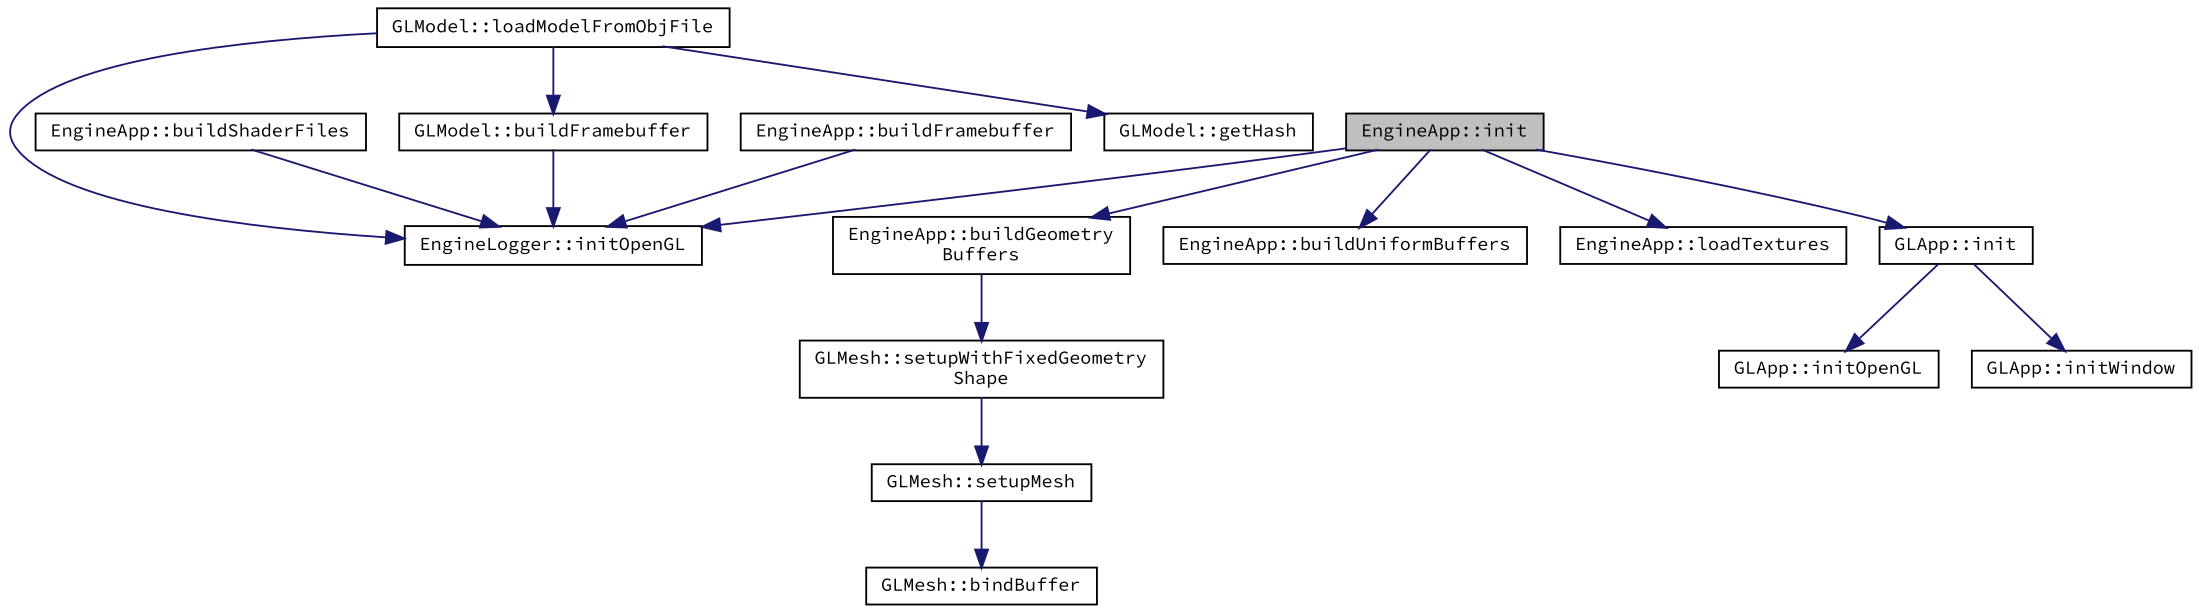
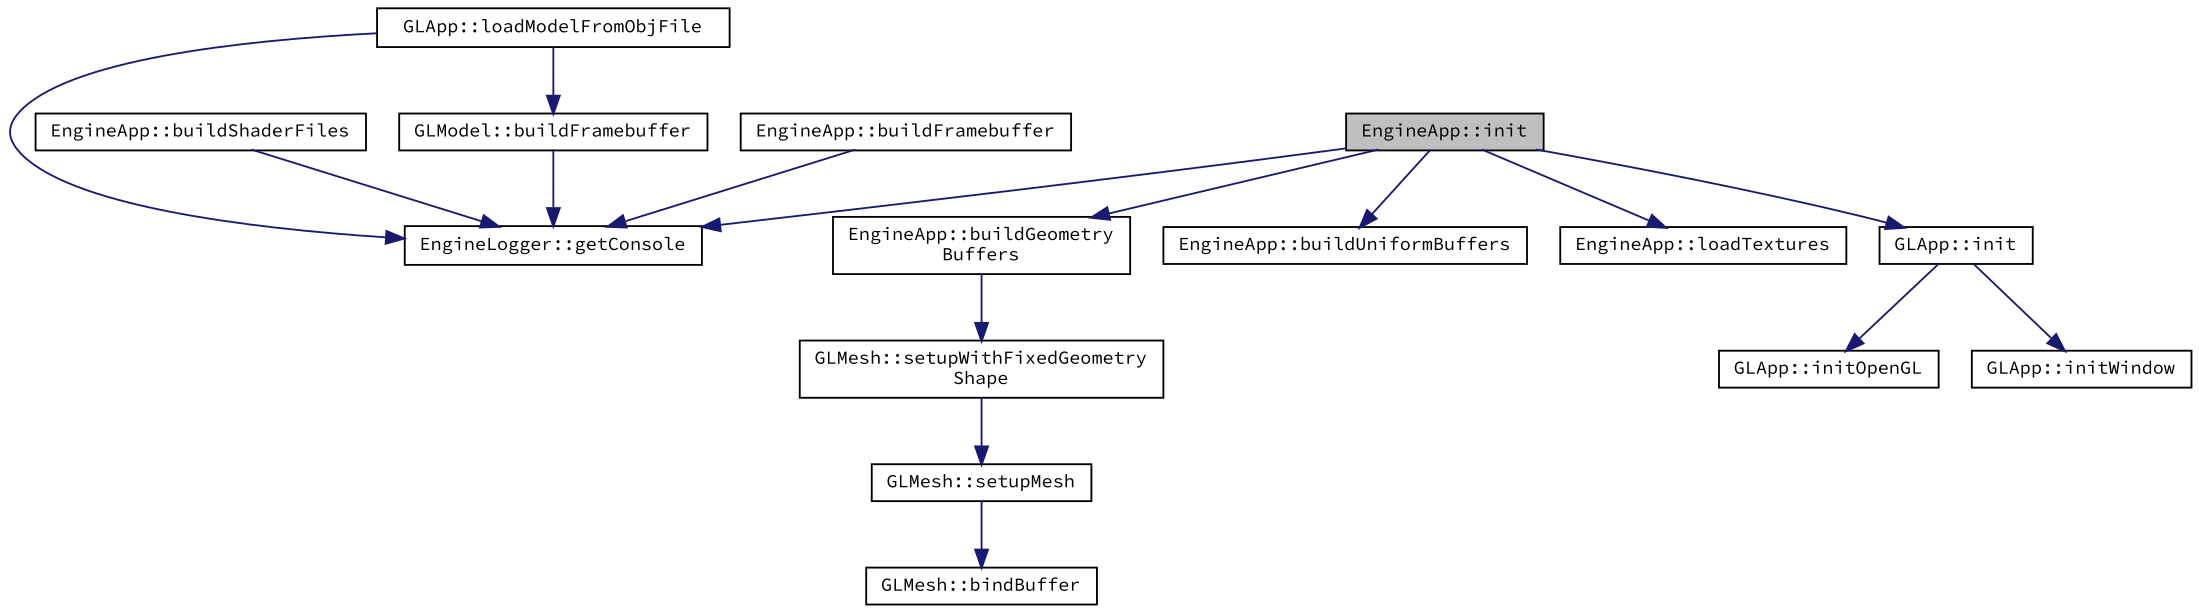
(553, 28) -> (553, 28)
(1209, 132) -> none
(553, 245) -> (553, 245)
